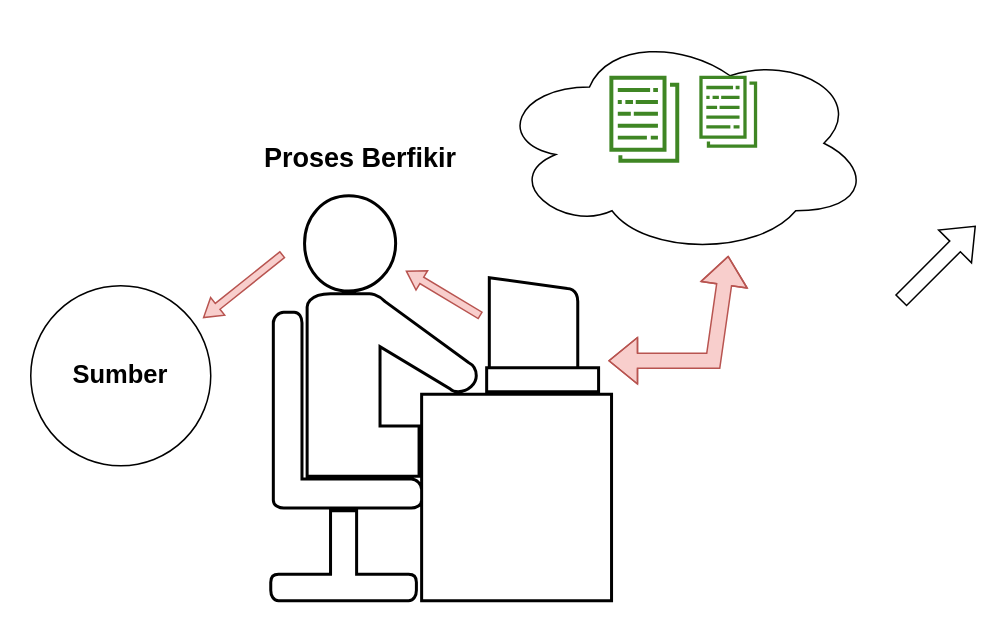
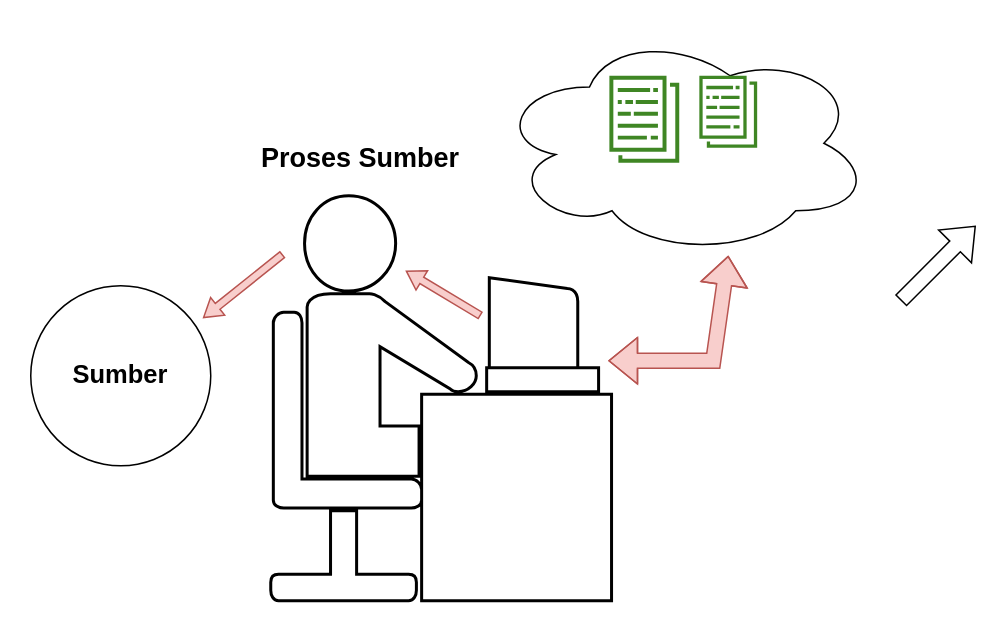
(361, 158) -> (361, 158)
